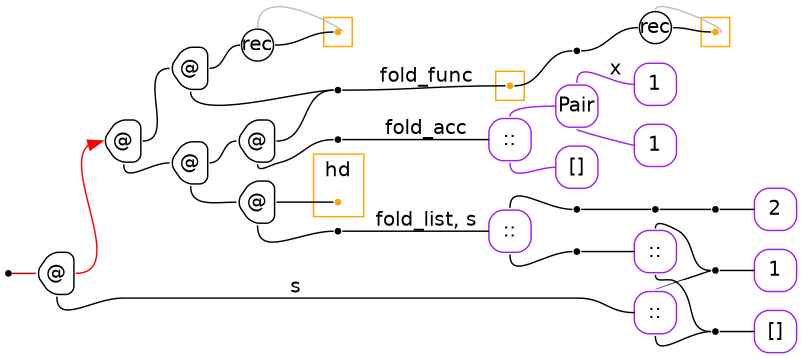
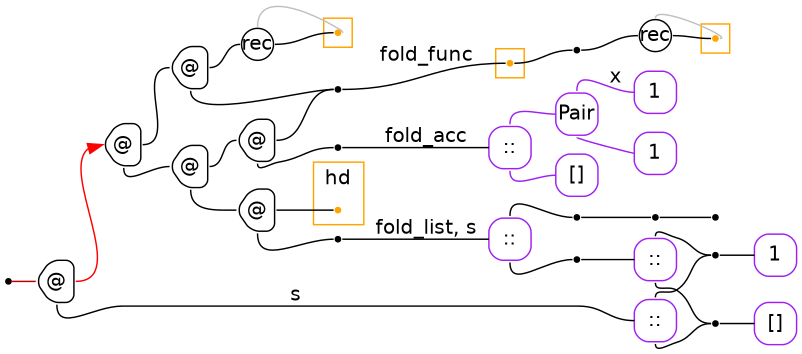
(776, 209) -> none
